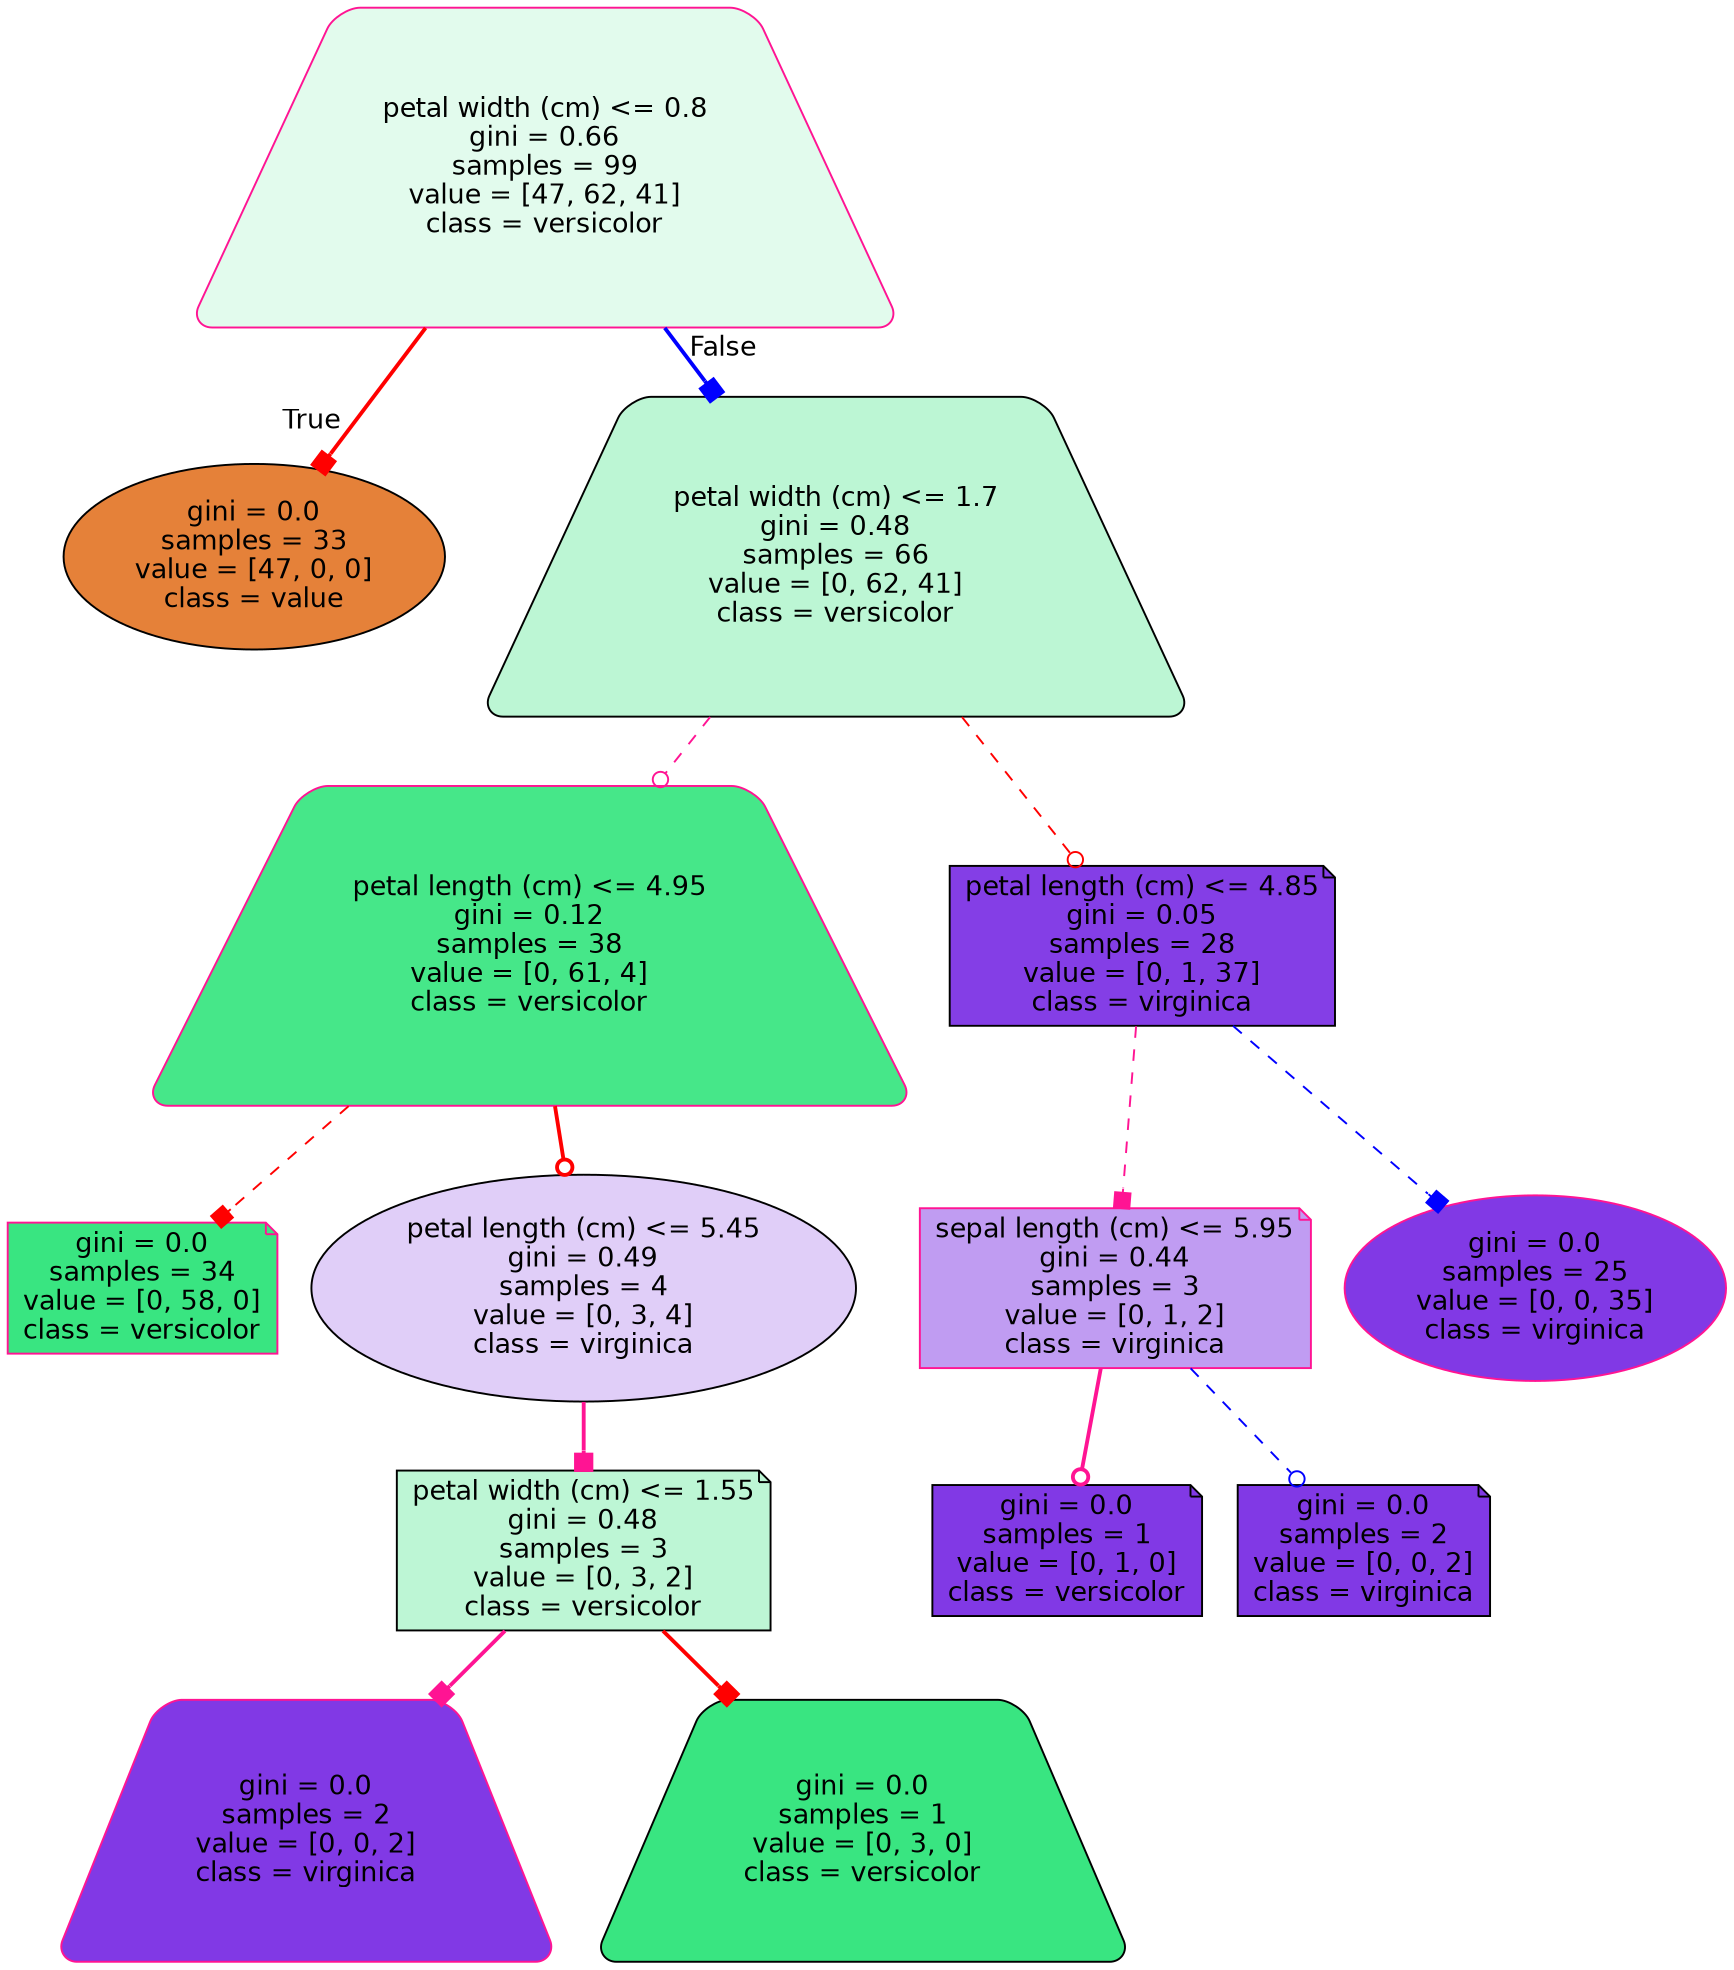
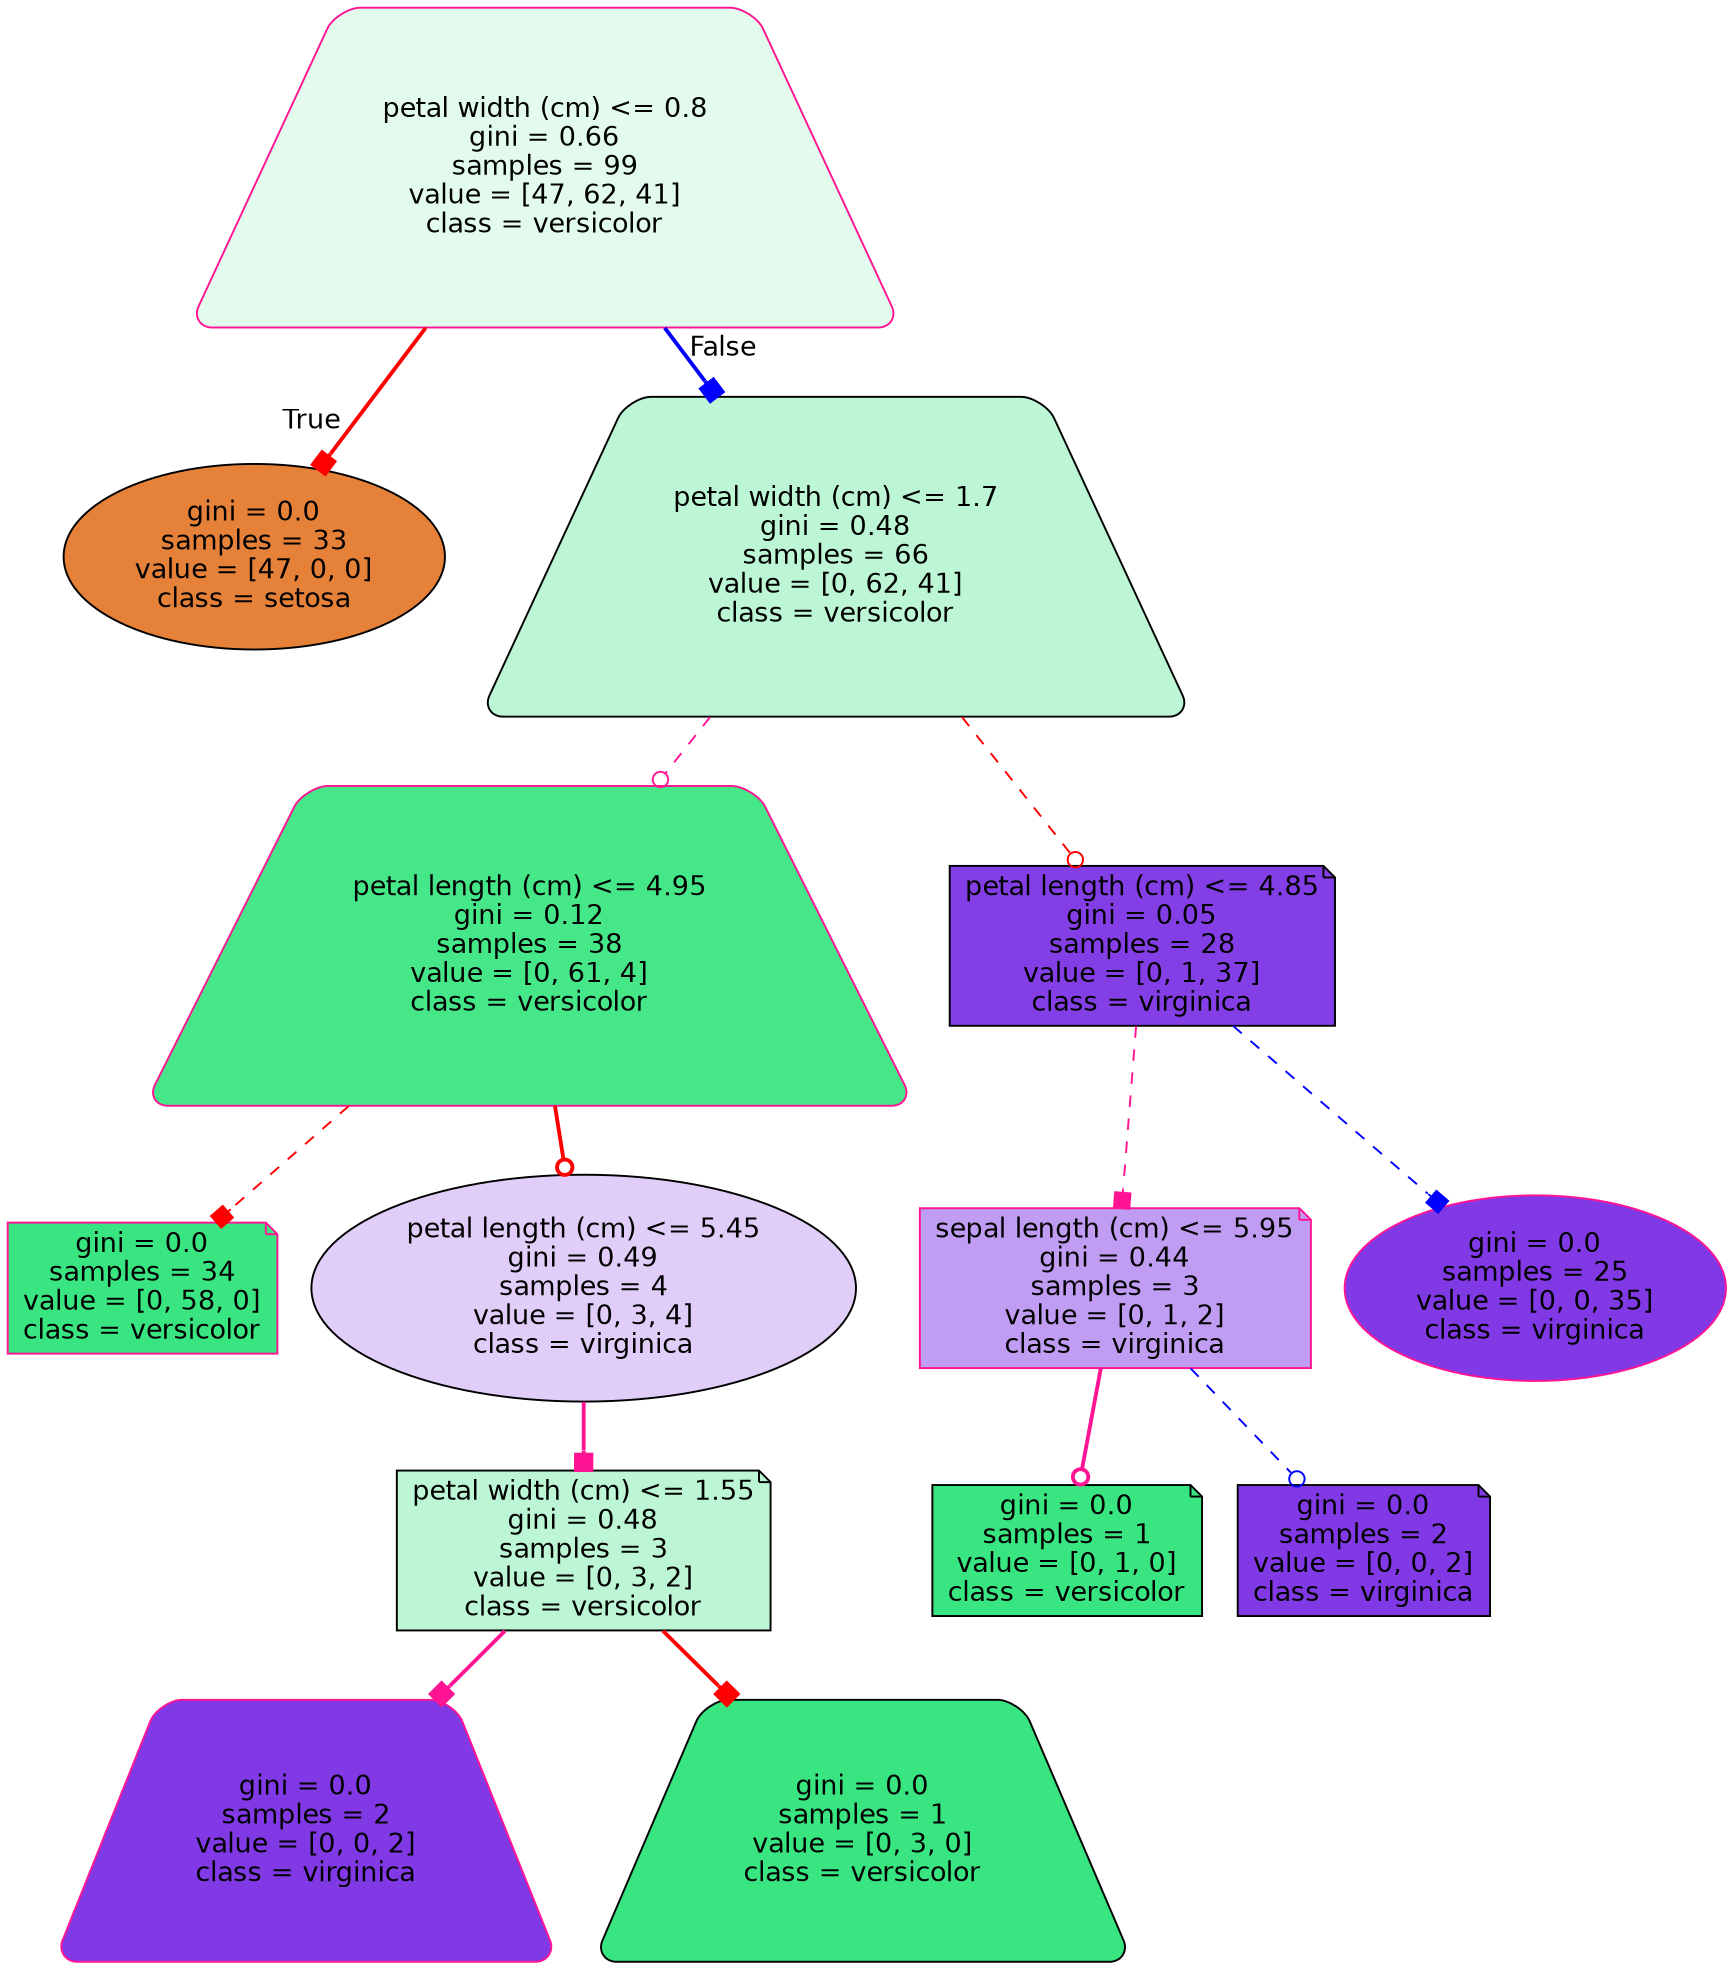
(254, 557) -> (254, 557)
(1067, 1551) -> (1067, 1551)
